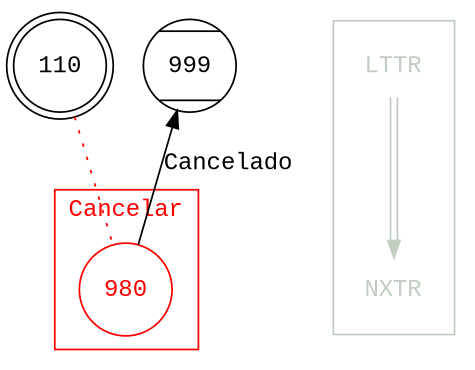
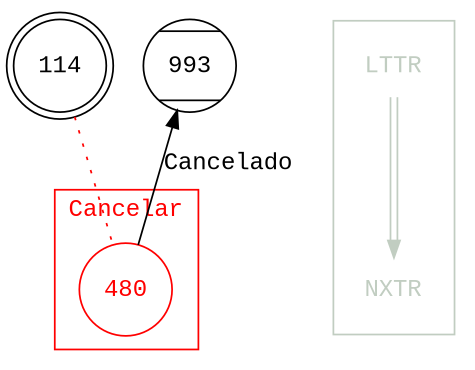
(60, 66) -> (60, 66)
(190, 66) -> (190, 66)
(126, 290) -> (126, 290)
